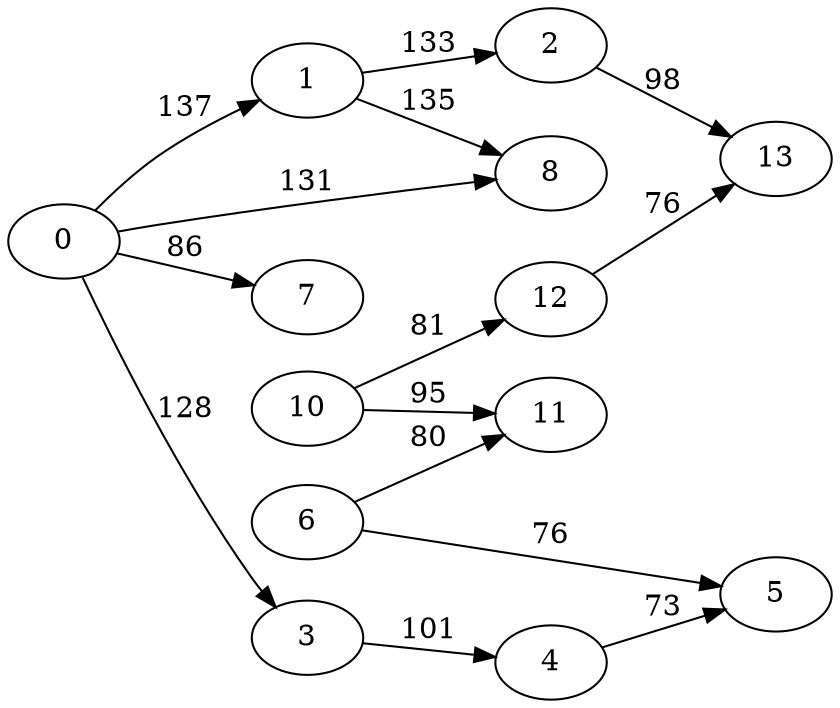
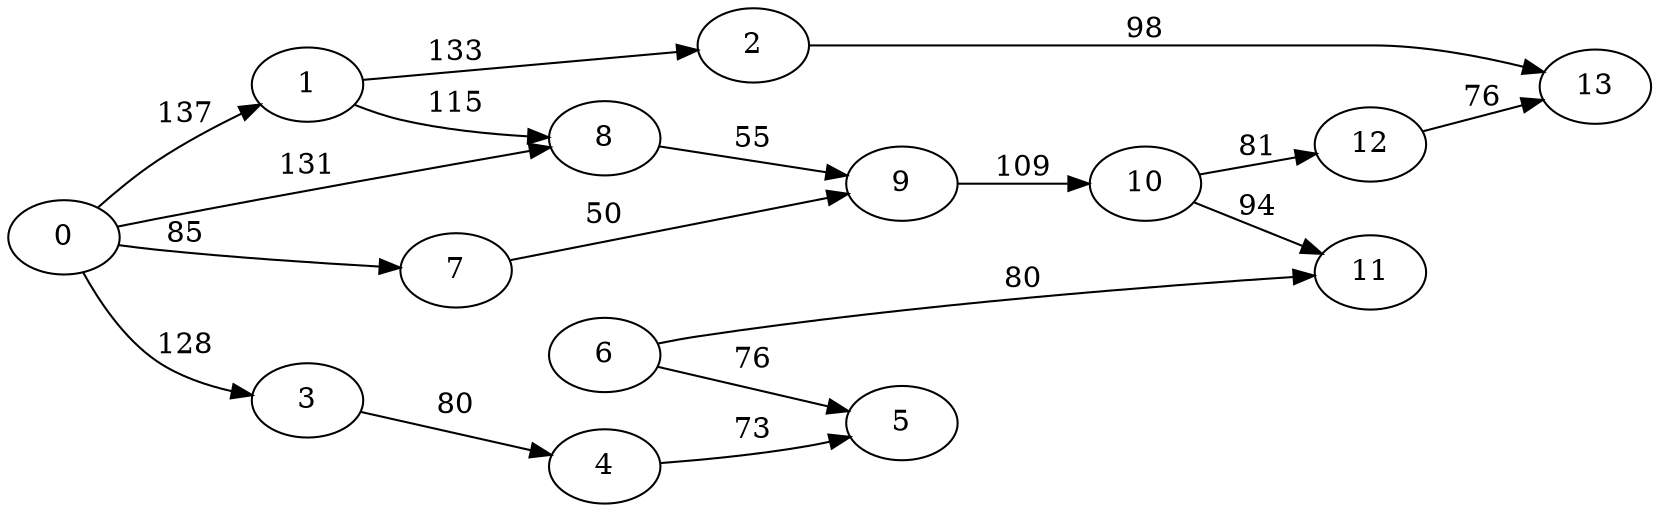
(429, 102) -> (456, 104)
none -> (902, 184)
(186, 249) -> (186, 234)
(429, 395) -> (1258, 207)
(429, 631) -> (456, 406)
